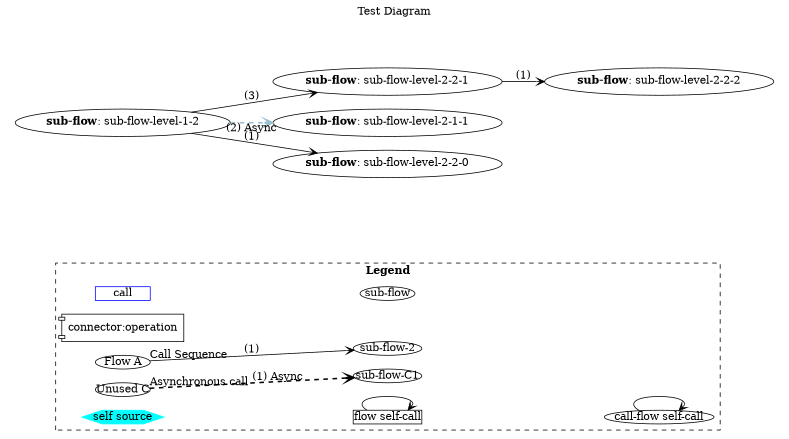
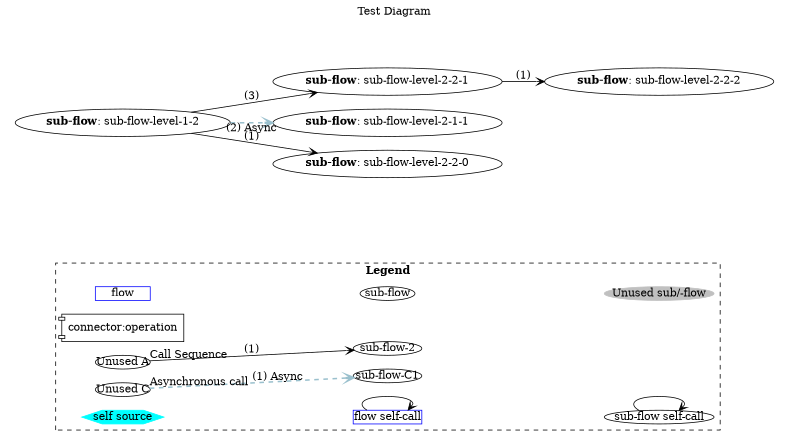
(123, 294) -> (123, 294)
none -> (659, 294)
(123, 362) -> (123, 362)
(248, 383) -> (248, 383)
(388, 417) -> (388, 417)
(659, 417) -> (659, 417)
